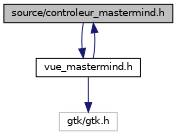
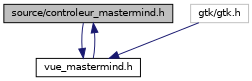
(88, 90) -> (159, 39)
